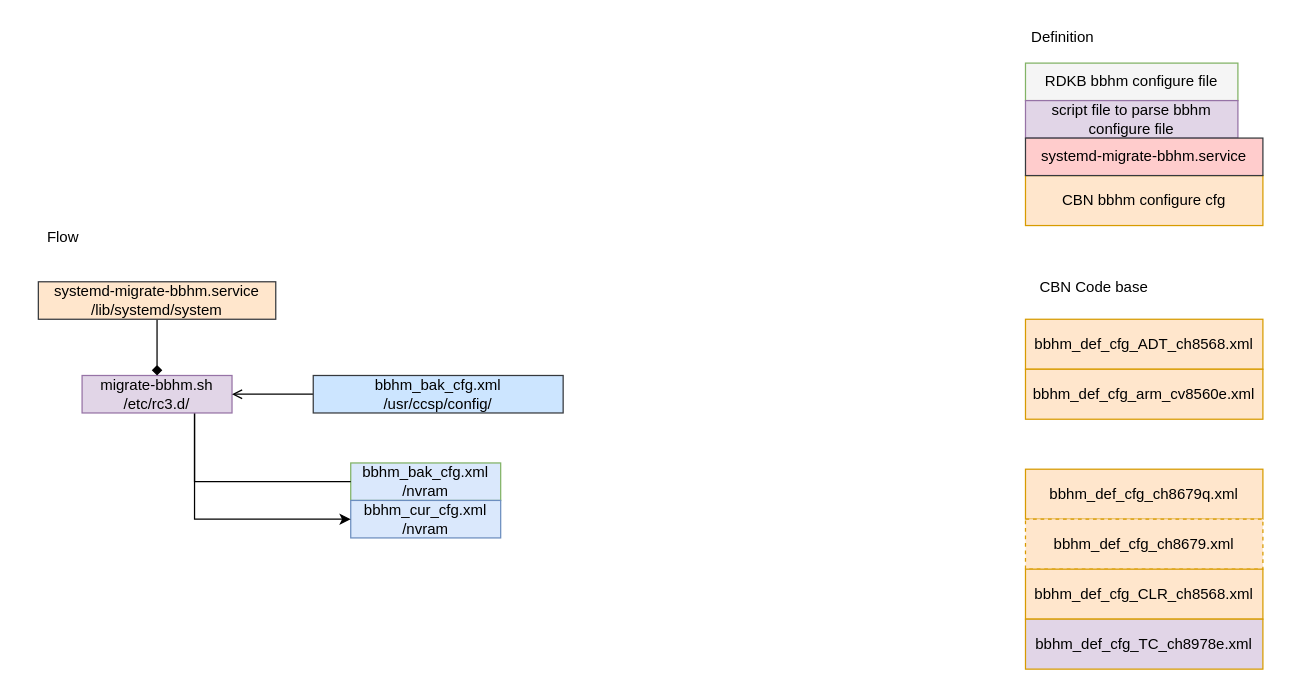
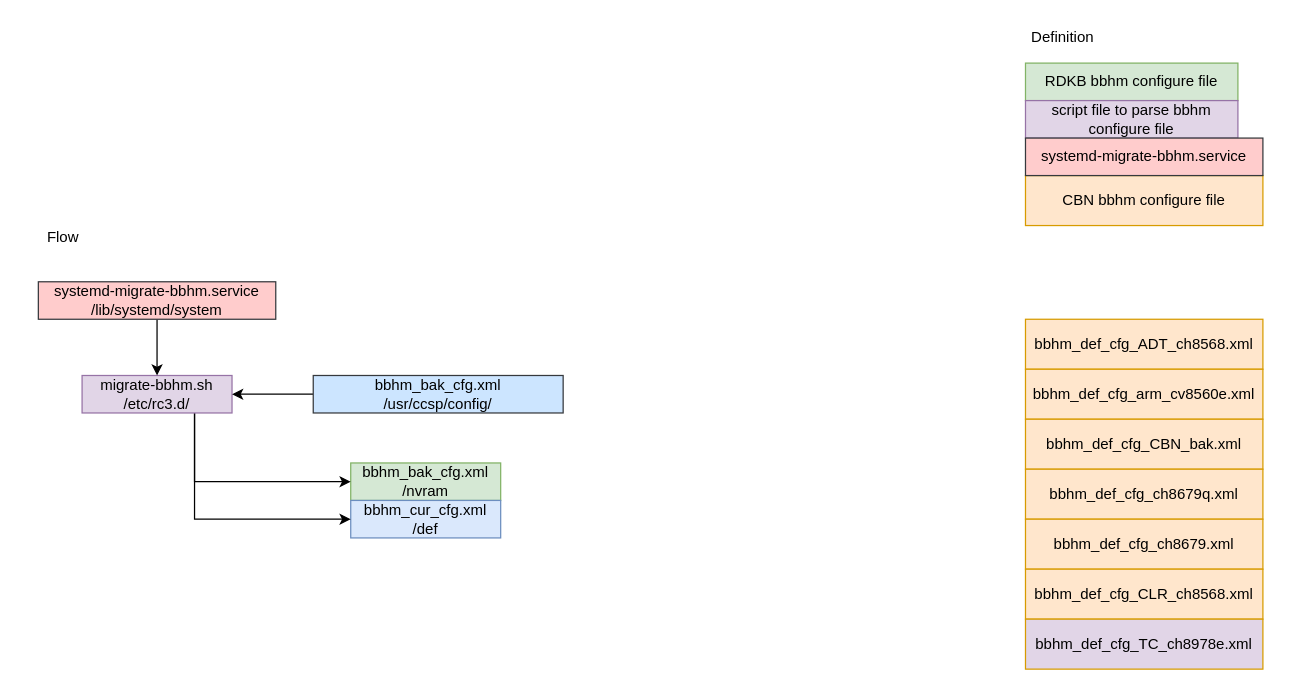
(1132, 82) -> (1132, 82)
(1144, 201) -> (1144, 201)
(1094, 288) -> none
(157, 301) -> (157, 301)
(157, 365) -> (157, 366)
(239, 394) -> (242, 394)
none -> (1144, 444)
(344, 482) -> (341, 482)
(426, 482) -> (426, 482)
(426, 519) -> (426, 519)
(1144, 544) -> (1144, 544)
